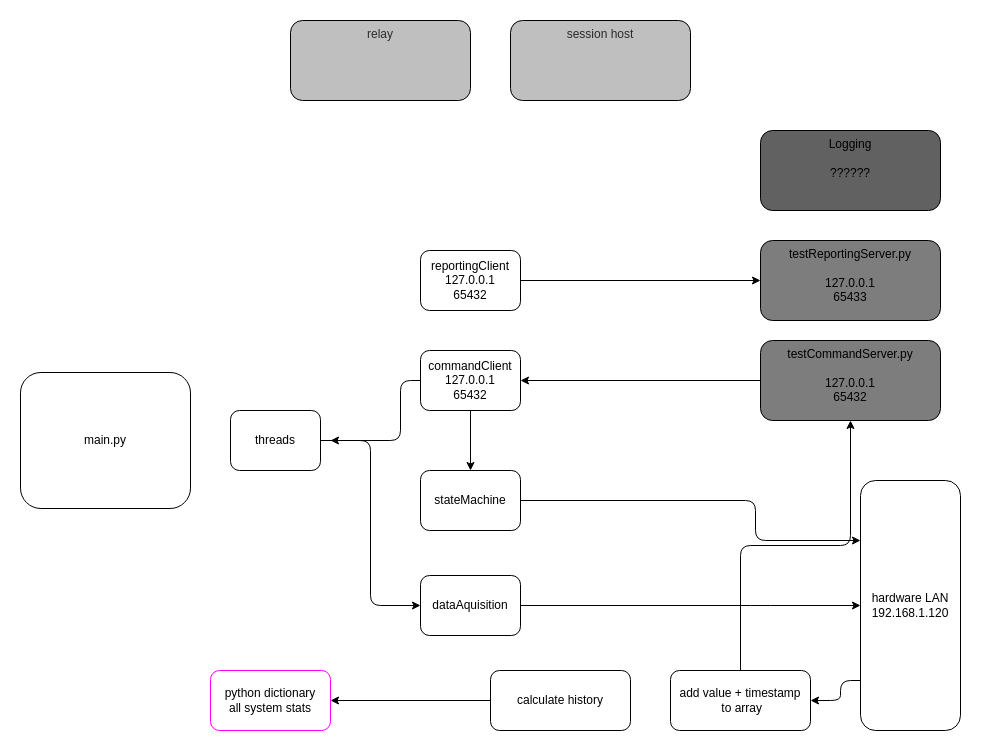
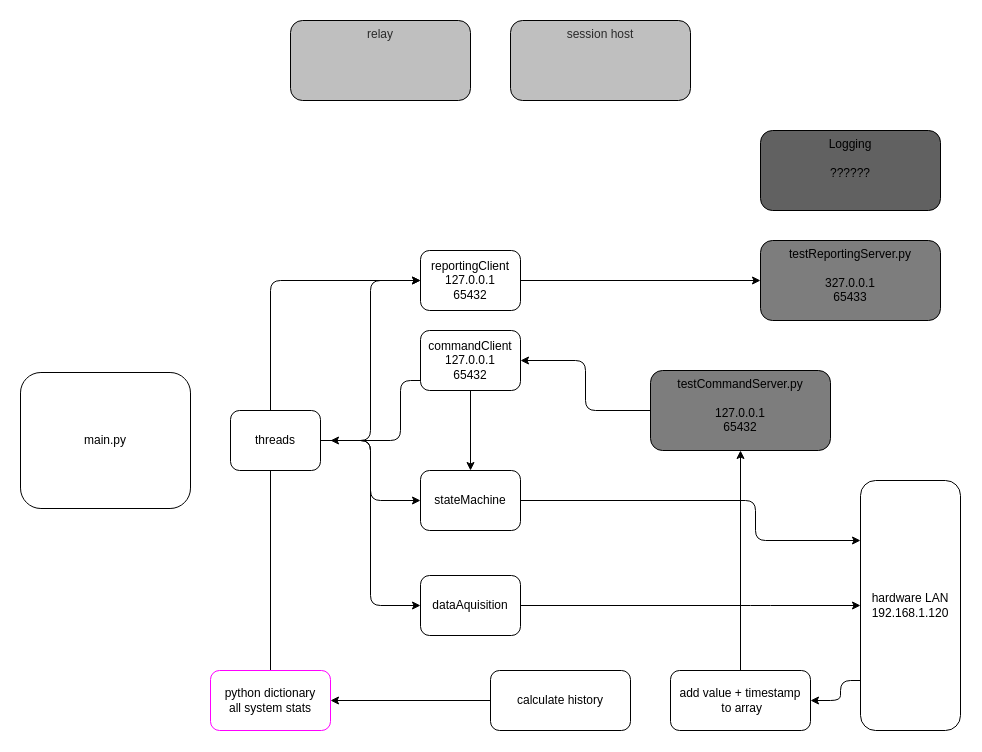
(851, 269) -> (851, 269)
none -> (271, 300)
none -> (371, 361)
(471, 381) -> (471, 361)
(851, 381) -> (741, 411)
none -> (394, 501)
